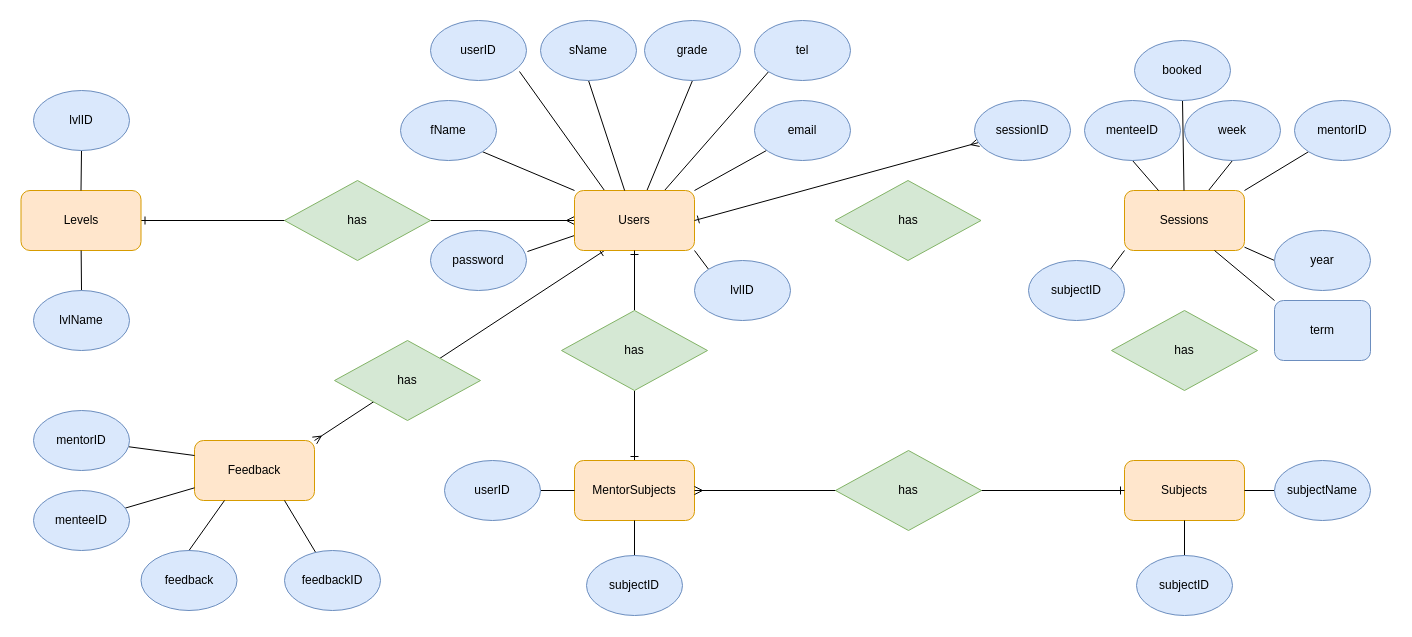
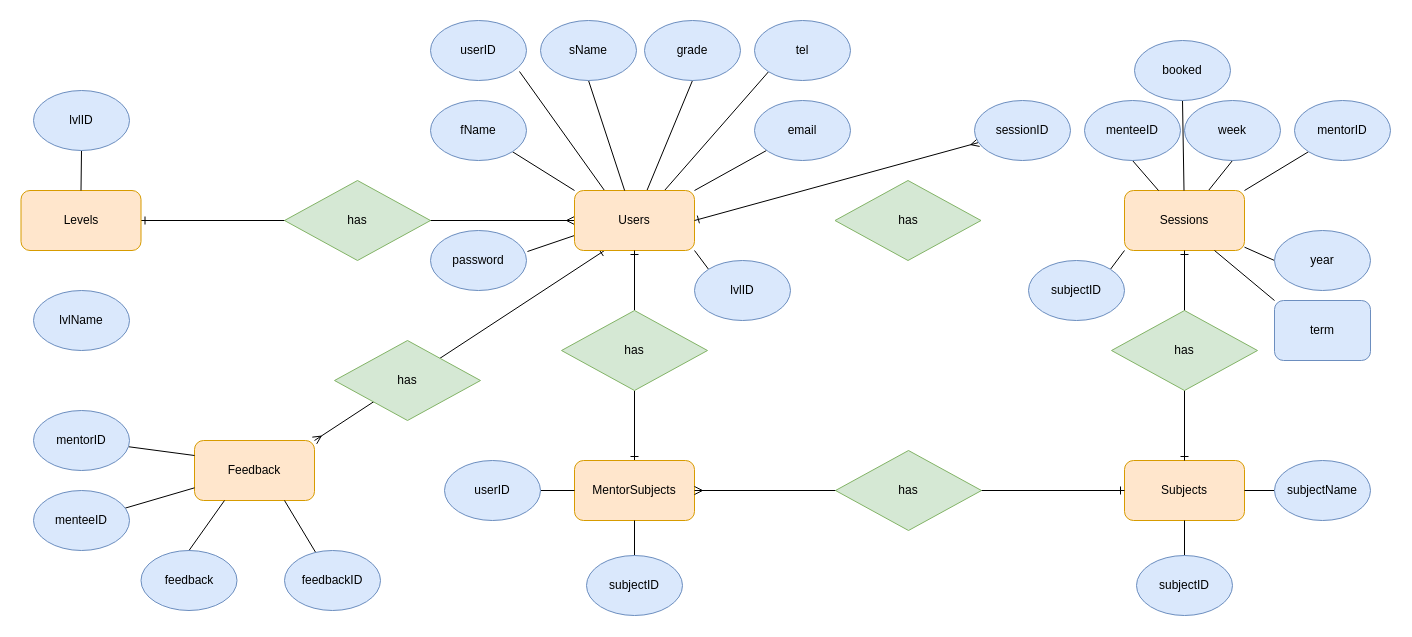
(449, 131) -> (479, 131)
(81, 271) -> none
none -> (1185, 425)
